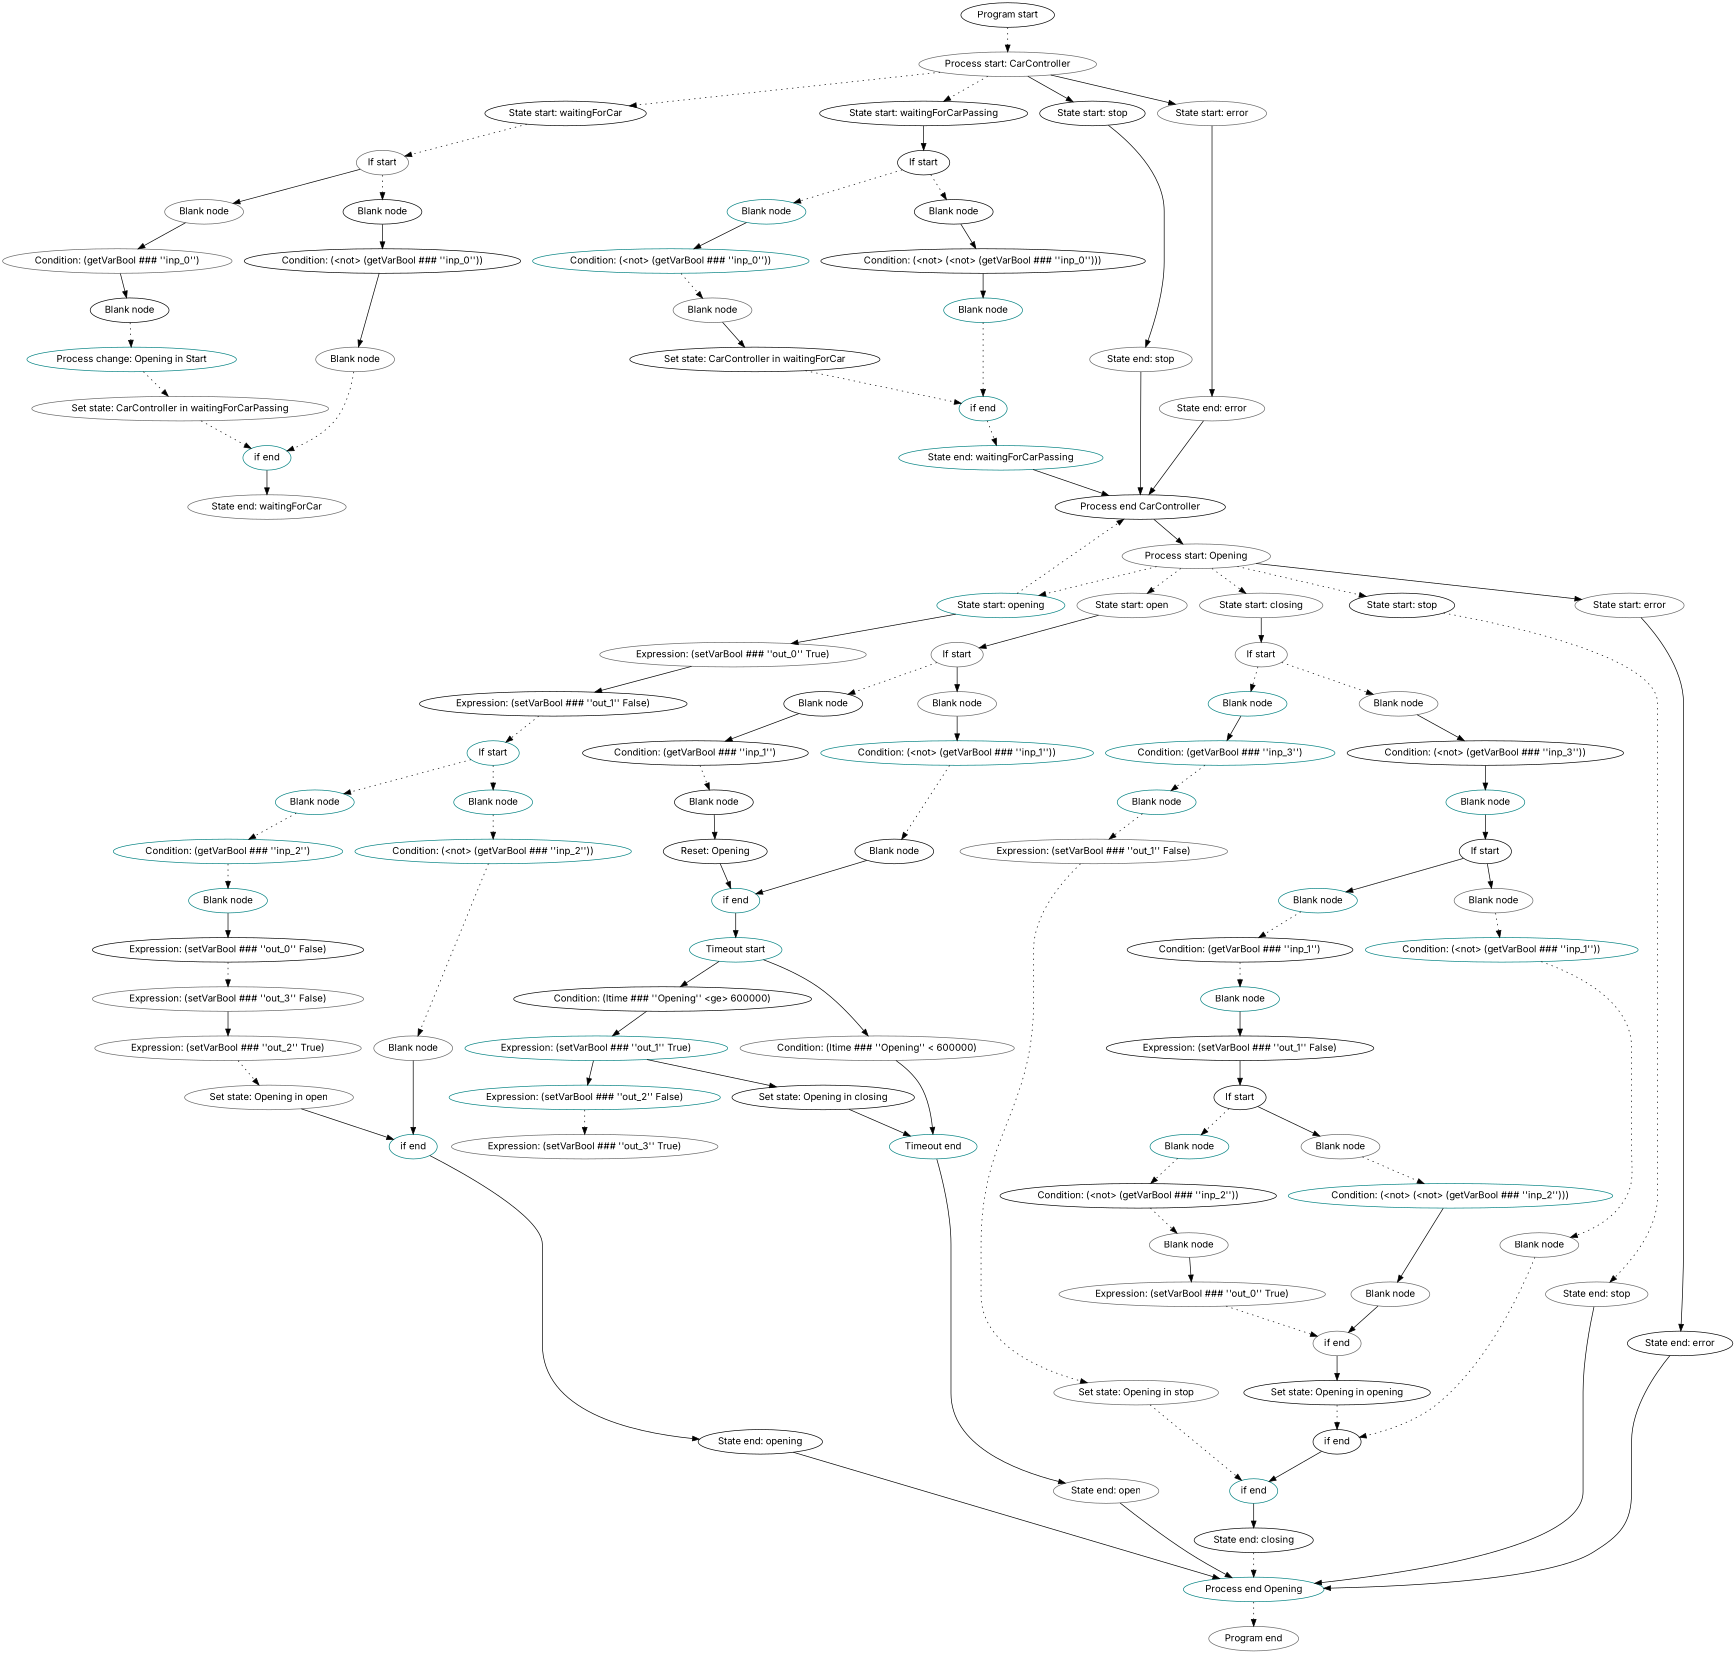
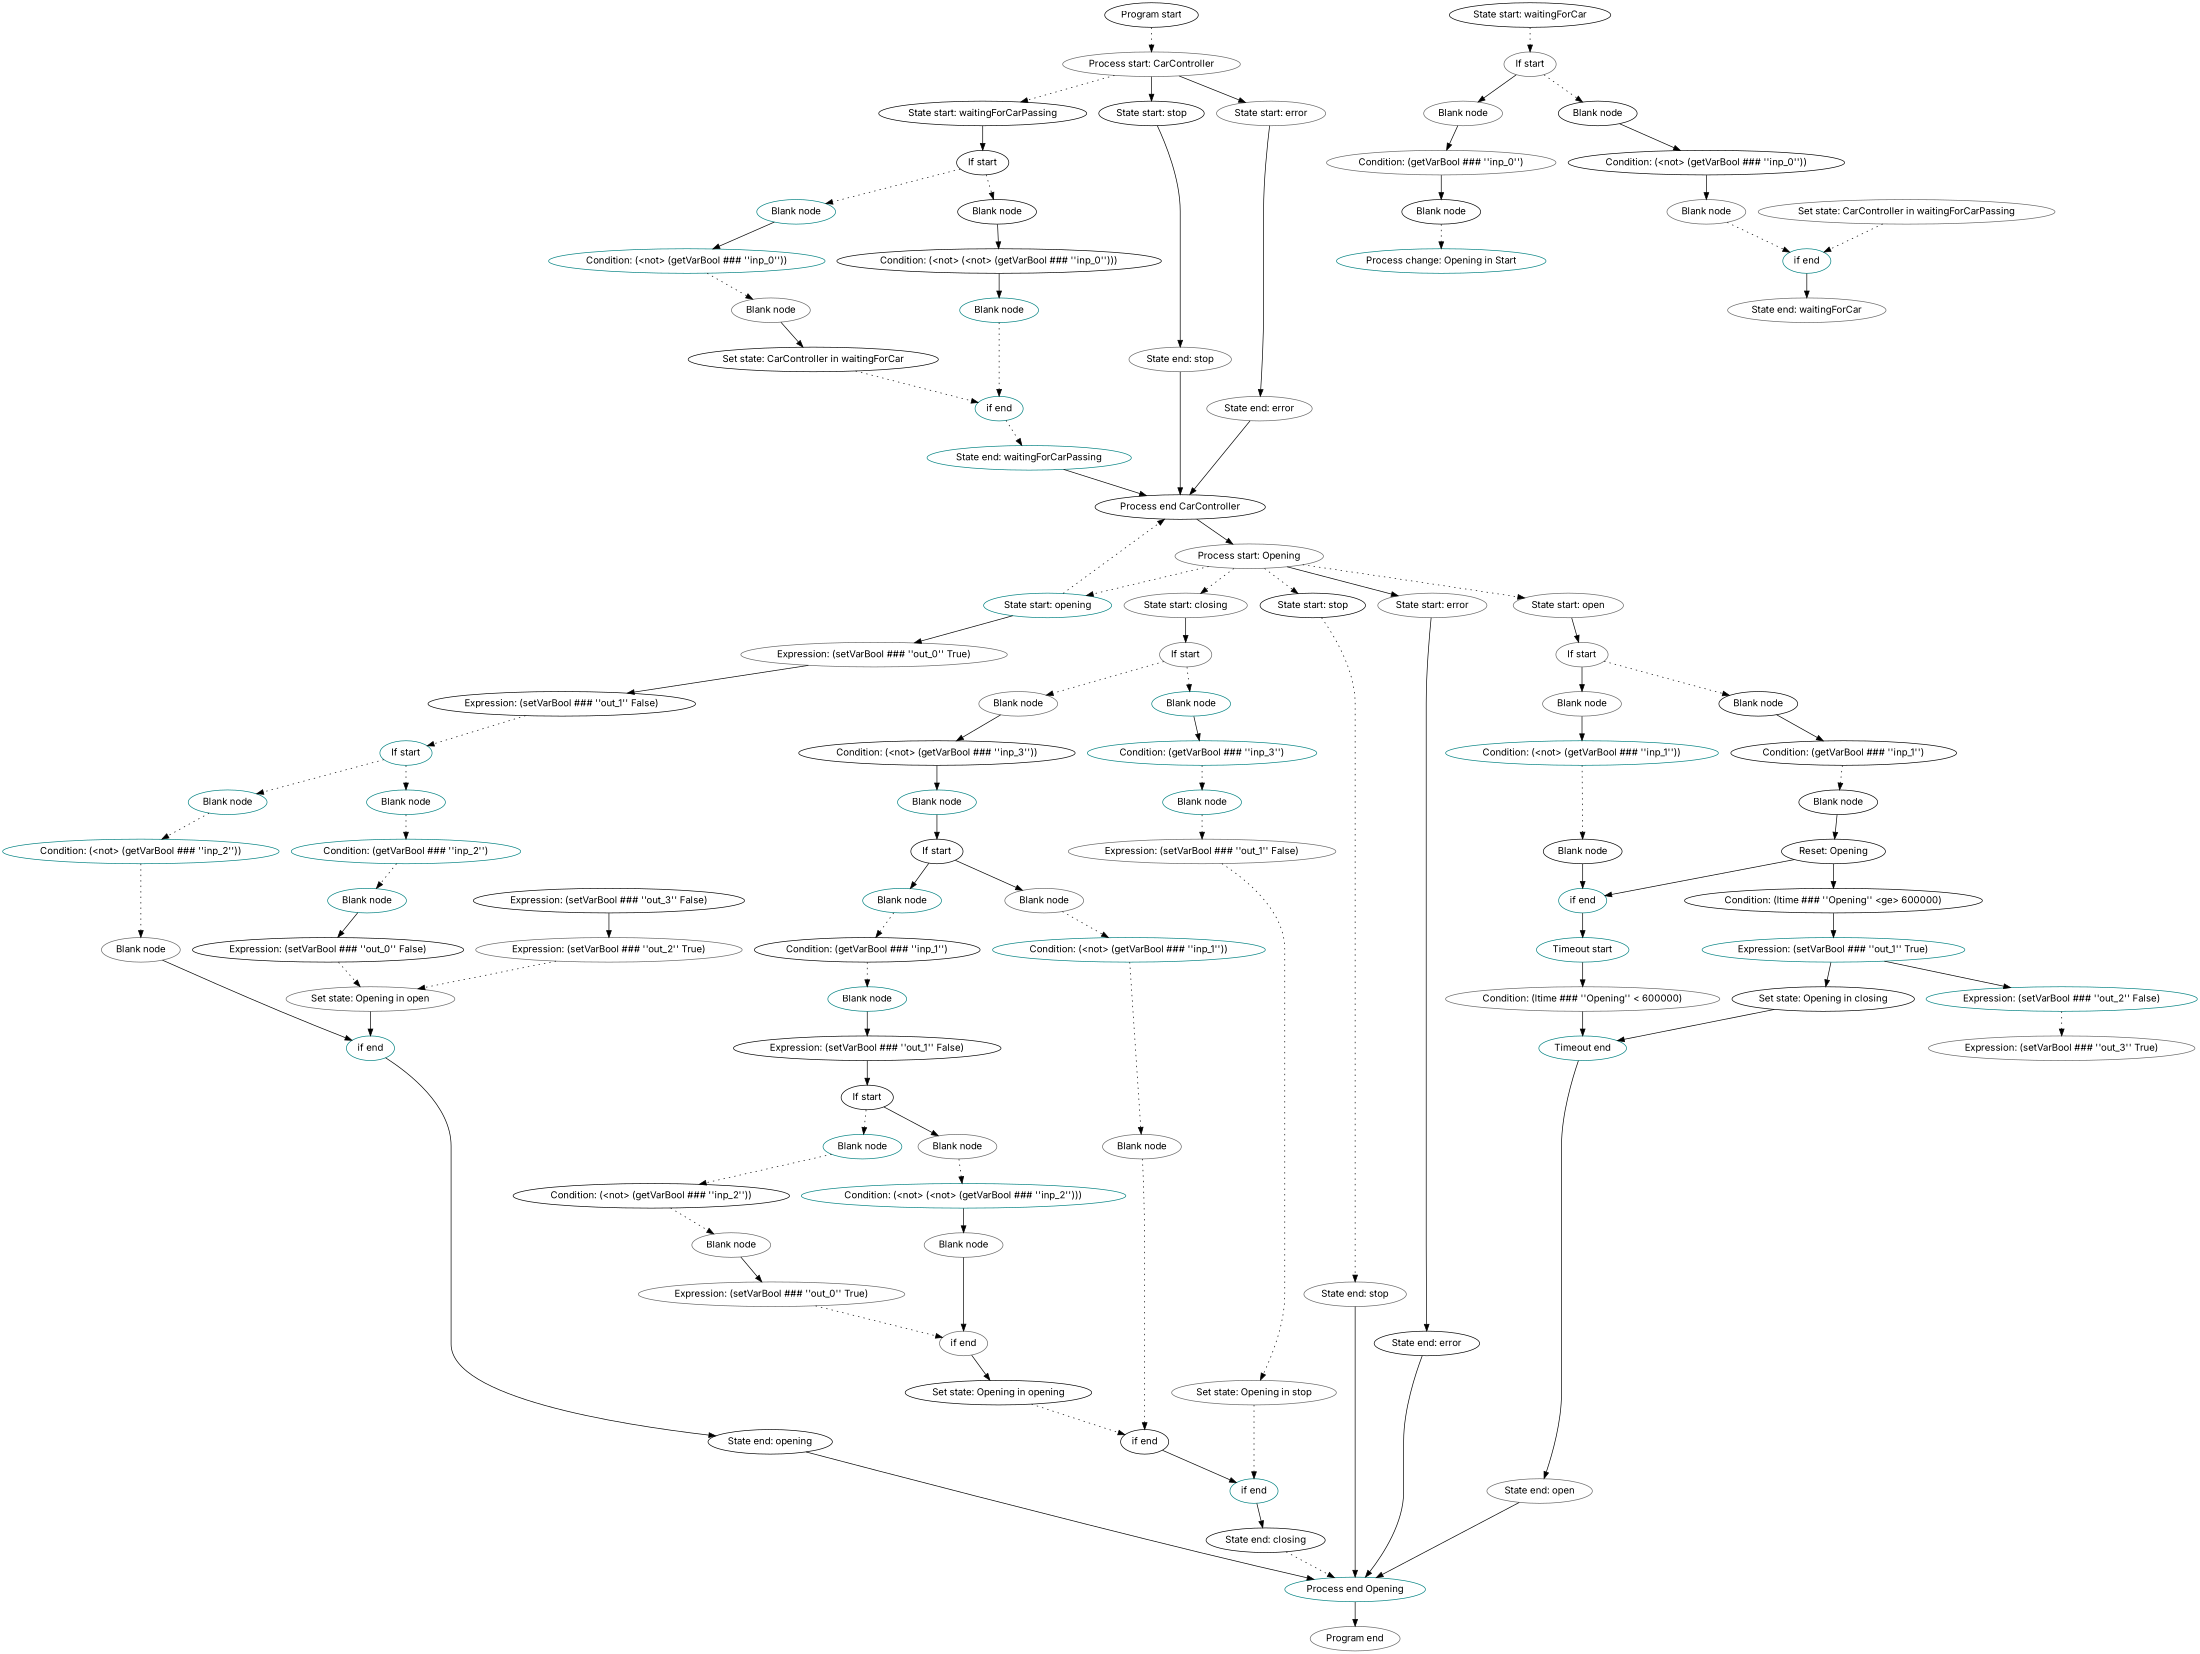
(788, 89) -> none
(153, 381) -> none
(228, 971) -> (347, 972)
(703, 972) -> (1833, 873)
(228, 999) -> (609, 901)
(1254, 1611) -> (1355, 1611)
